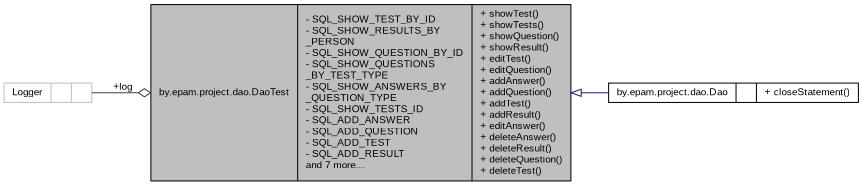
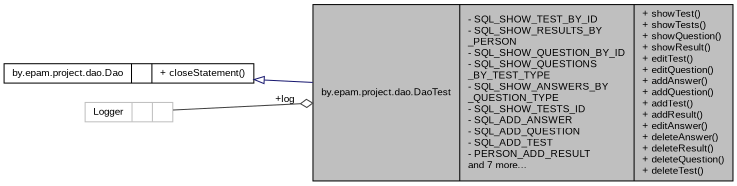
(595, 93) -> (289, 81)
(355, 154) -> (530, 154)
